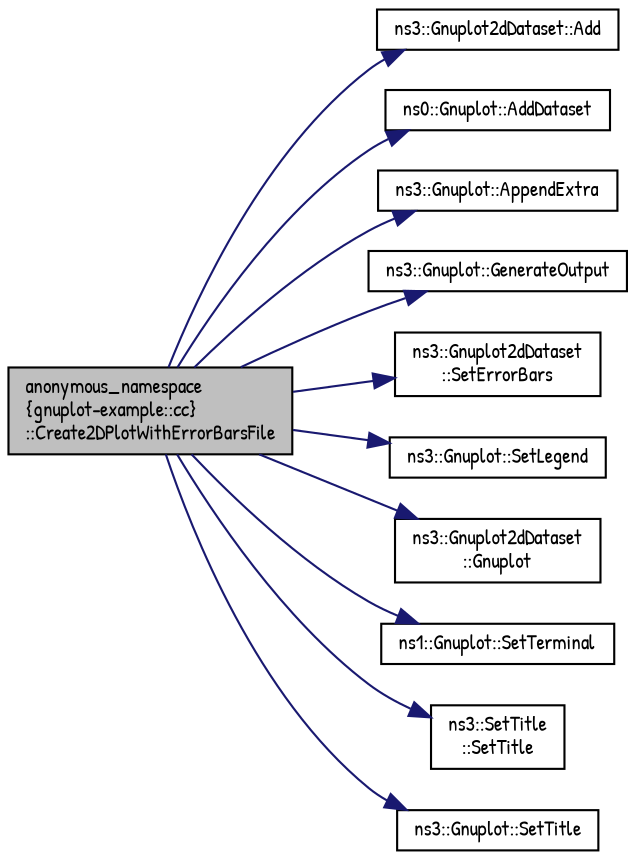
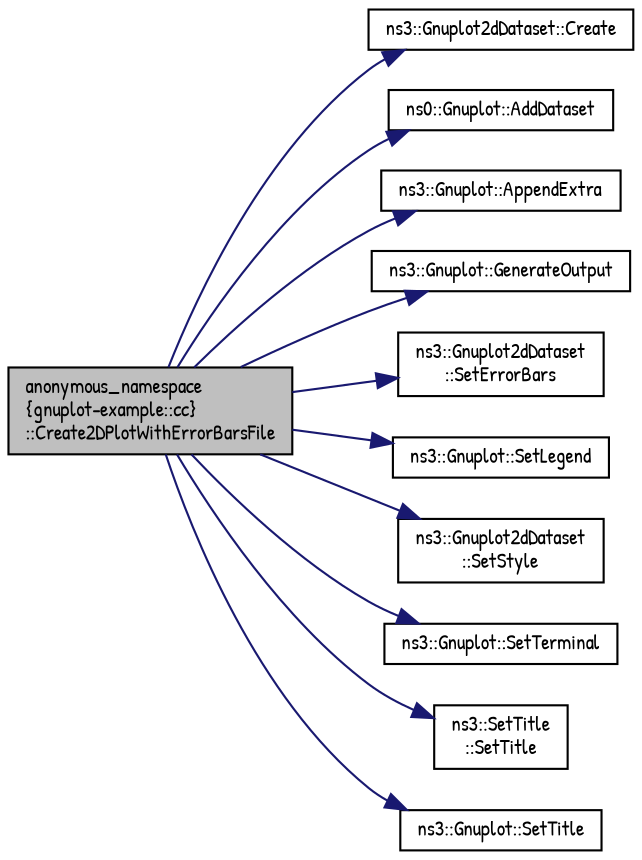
(498, 30) -> (501, 30)
(498, 551) -> (501, 551)
(498, 644) -> (501, 644)
